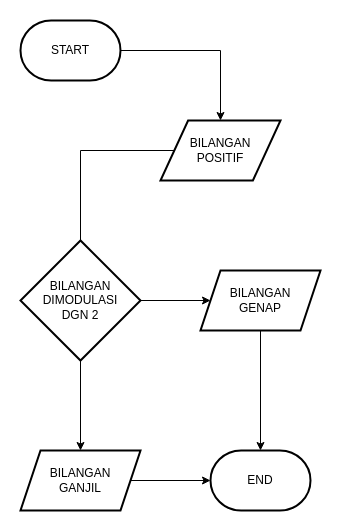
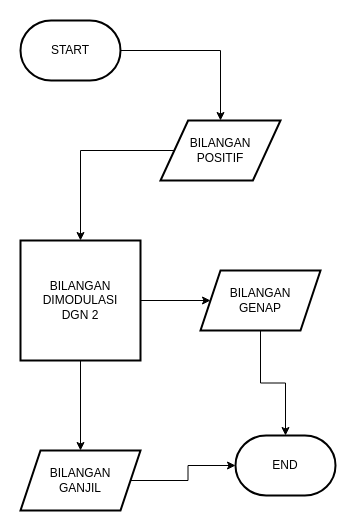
(81, 236) -> (81, 232)
(81, 301) -> (81, 301)
(261, 481) -> (286, 466)
